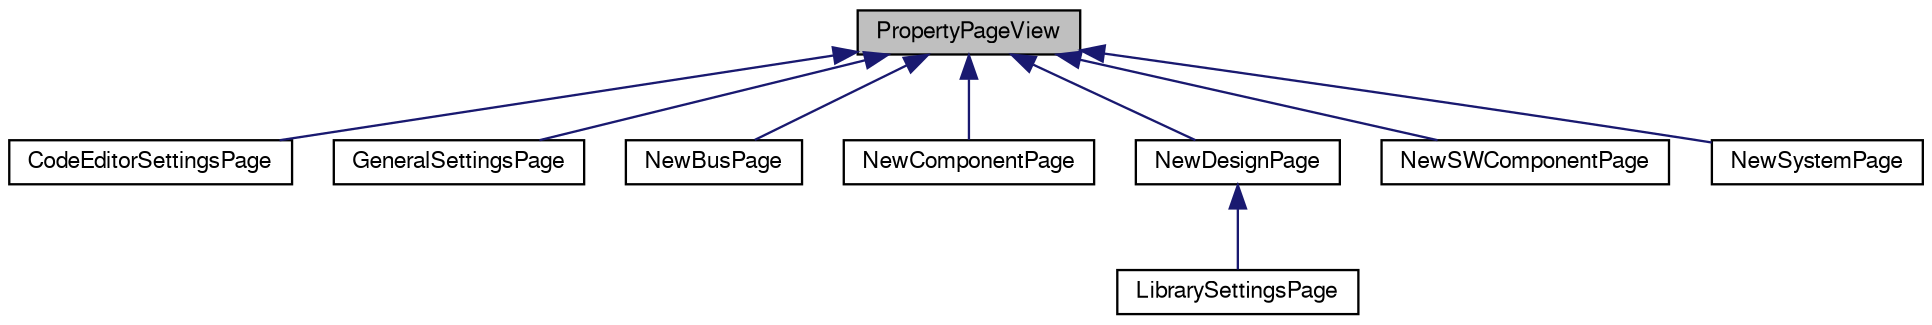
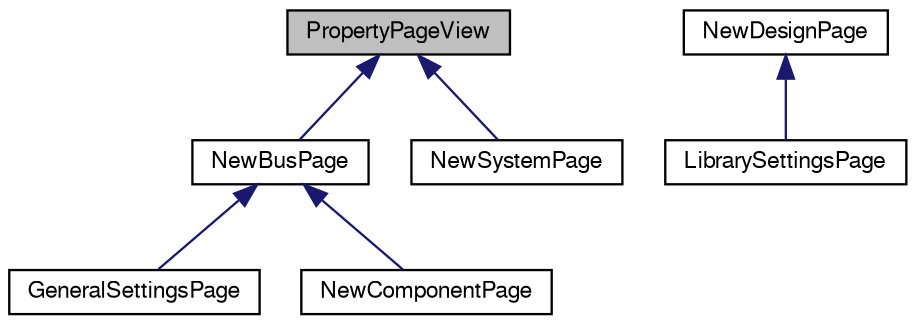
(702, 100) -> (199, 235)
(1114, 102) -> none
(969, 109) -> (362, 235)
(151, 162) -> none
(1525, 162) -> none
